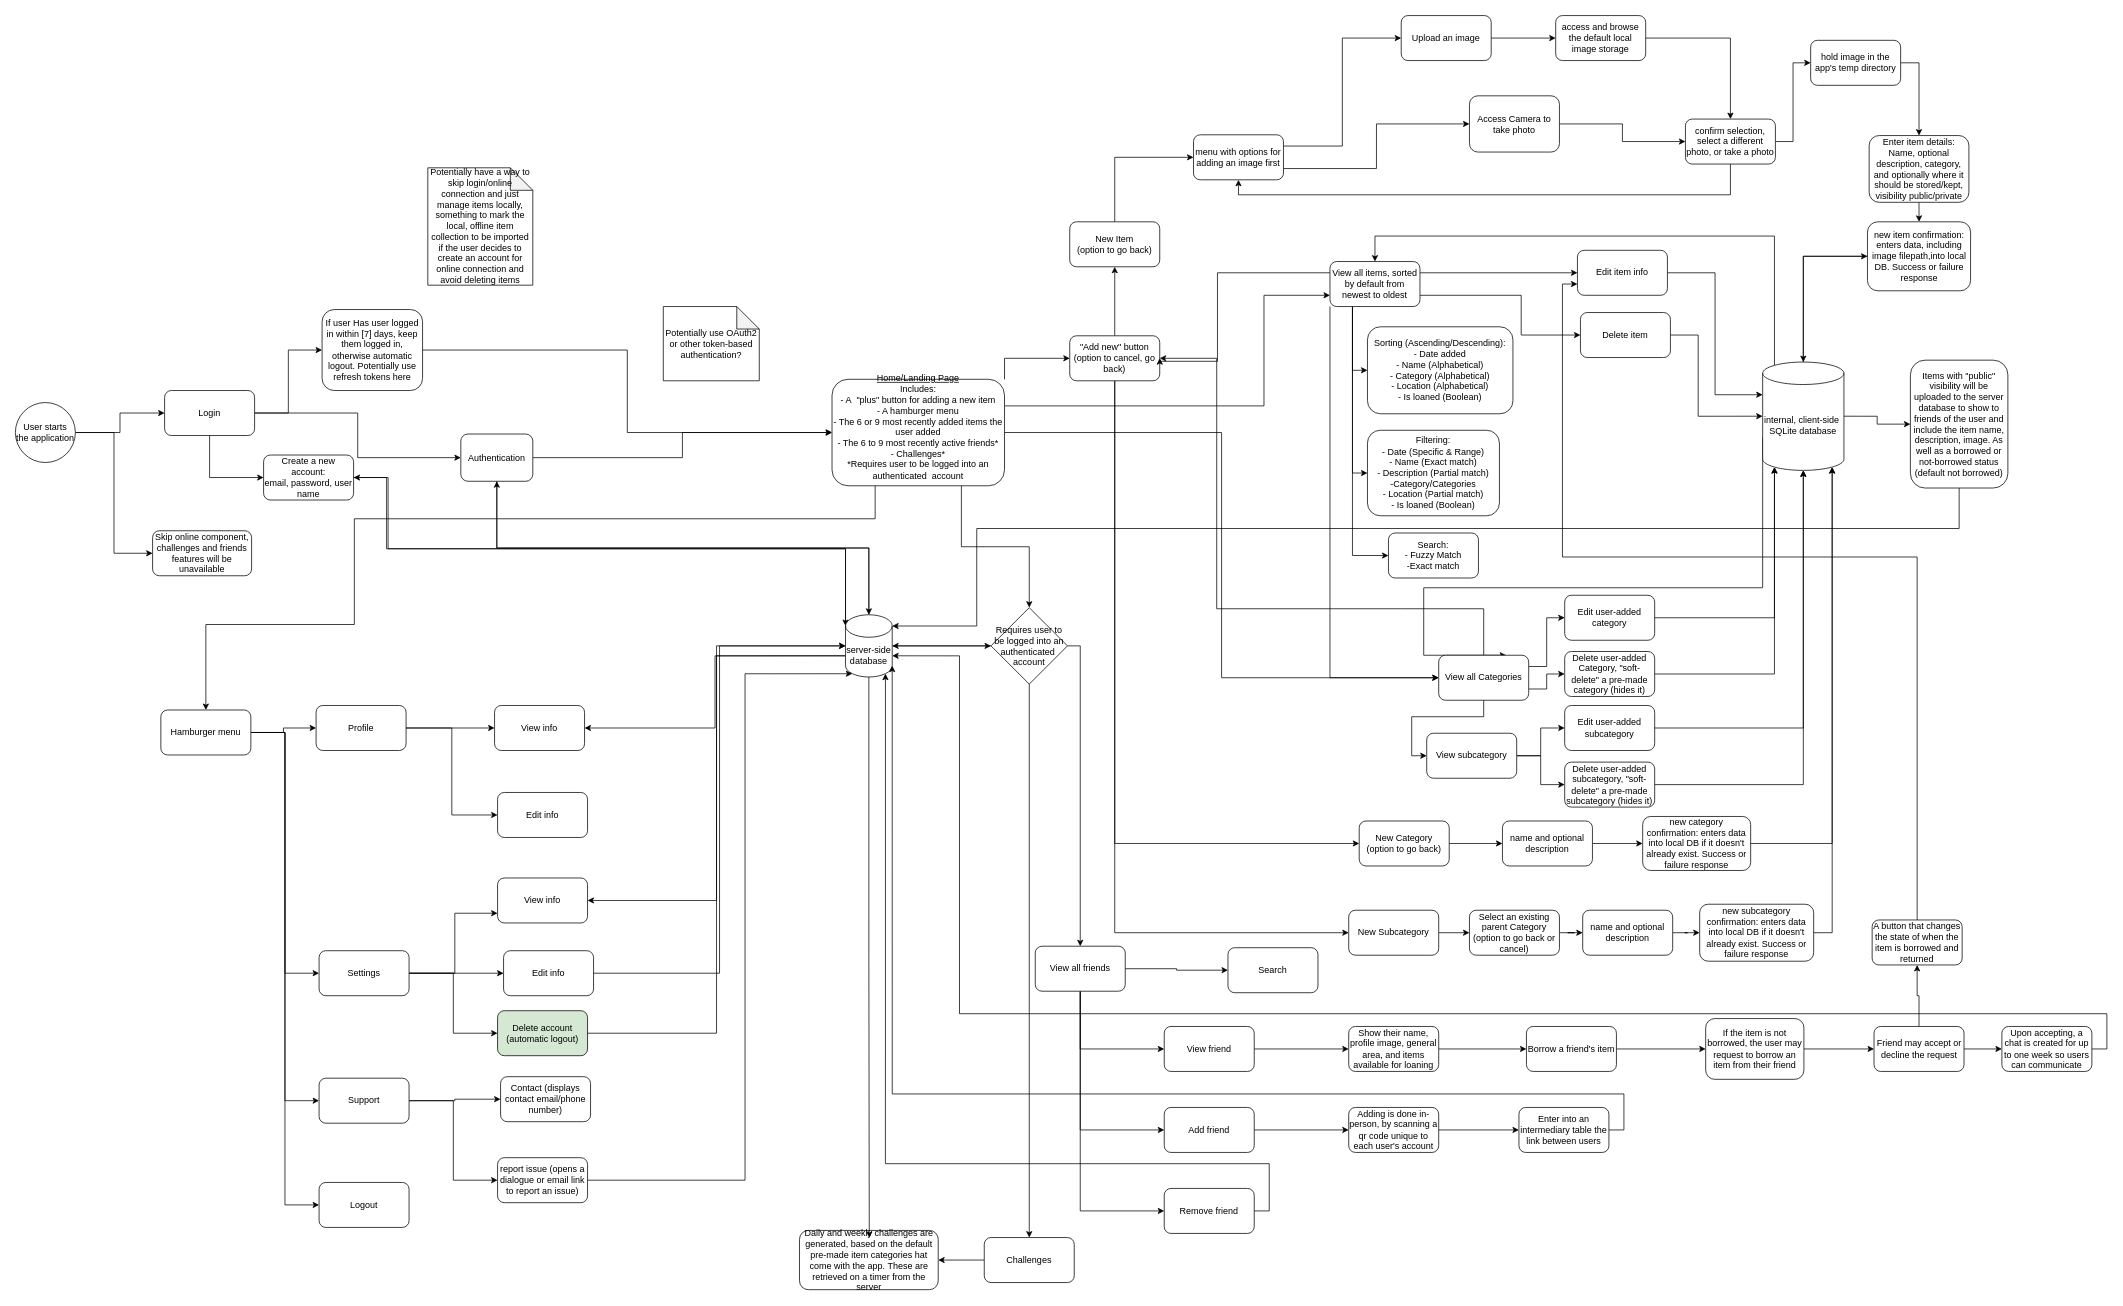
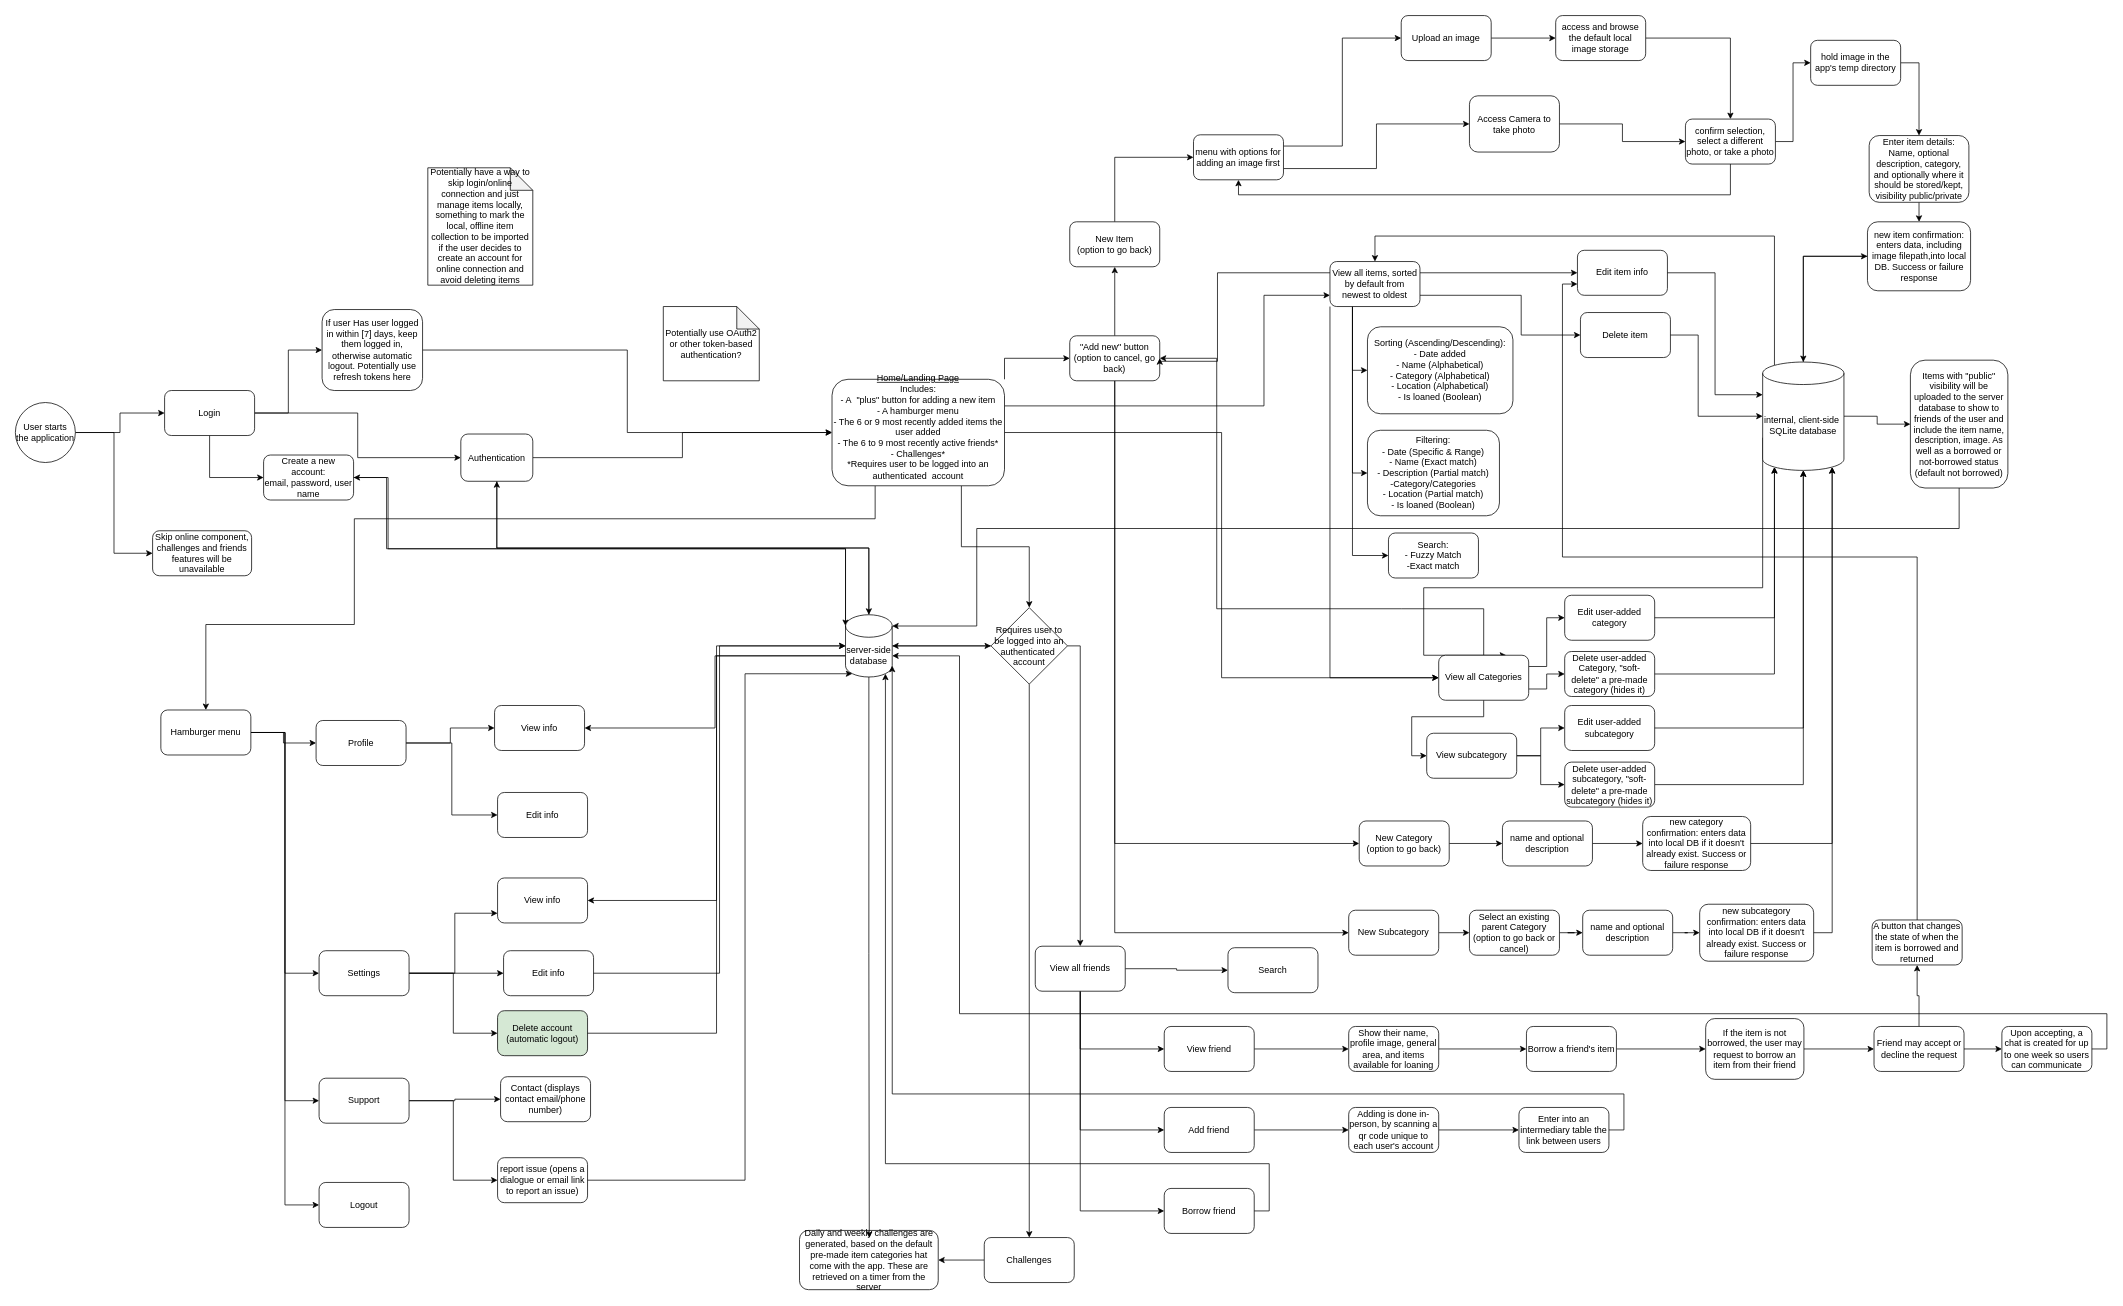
(361, 728) -> (361, 743)
(1209, 1211) -> (1209, 1211)
